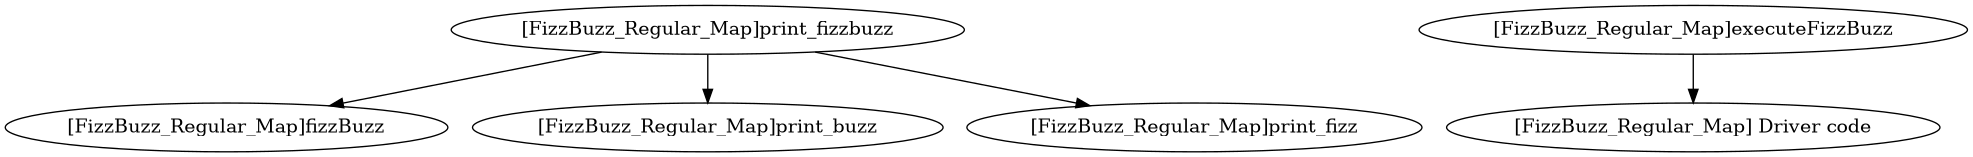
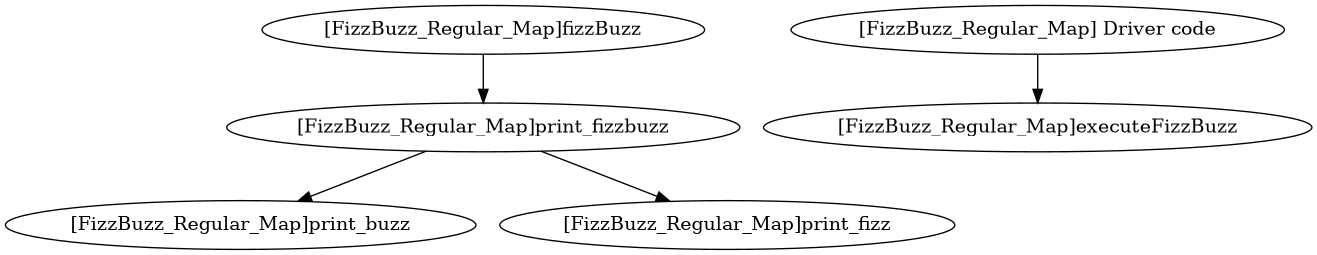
(1693, 72) -> (1038, 72)
(472, 78) -> (483, 72)
